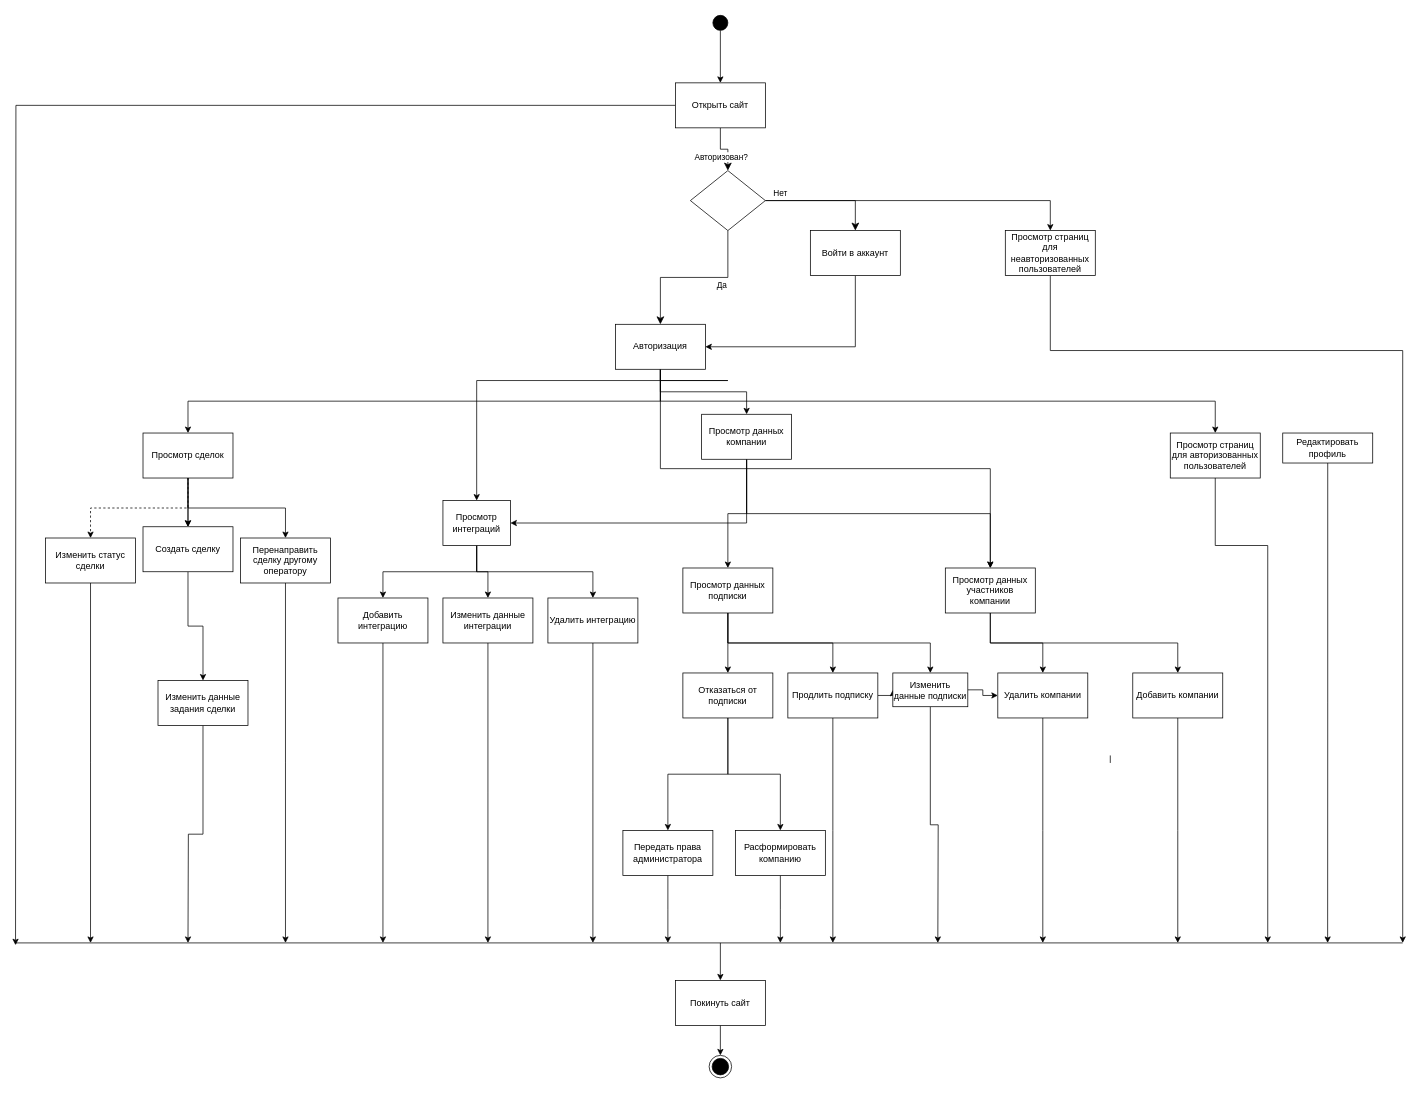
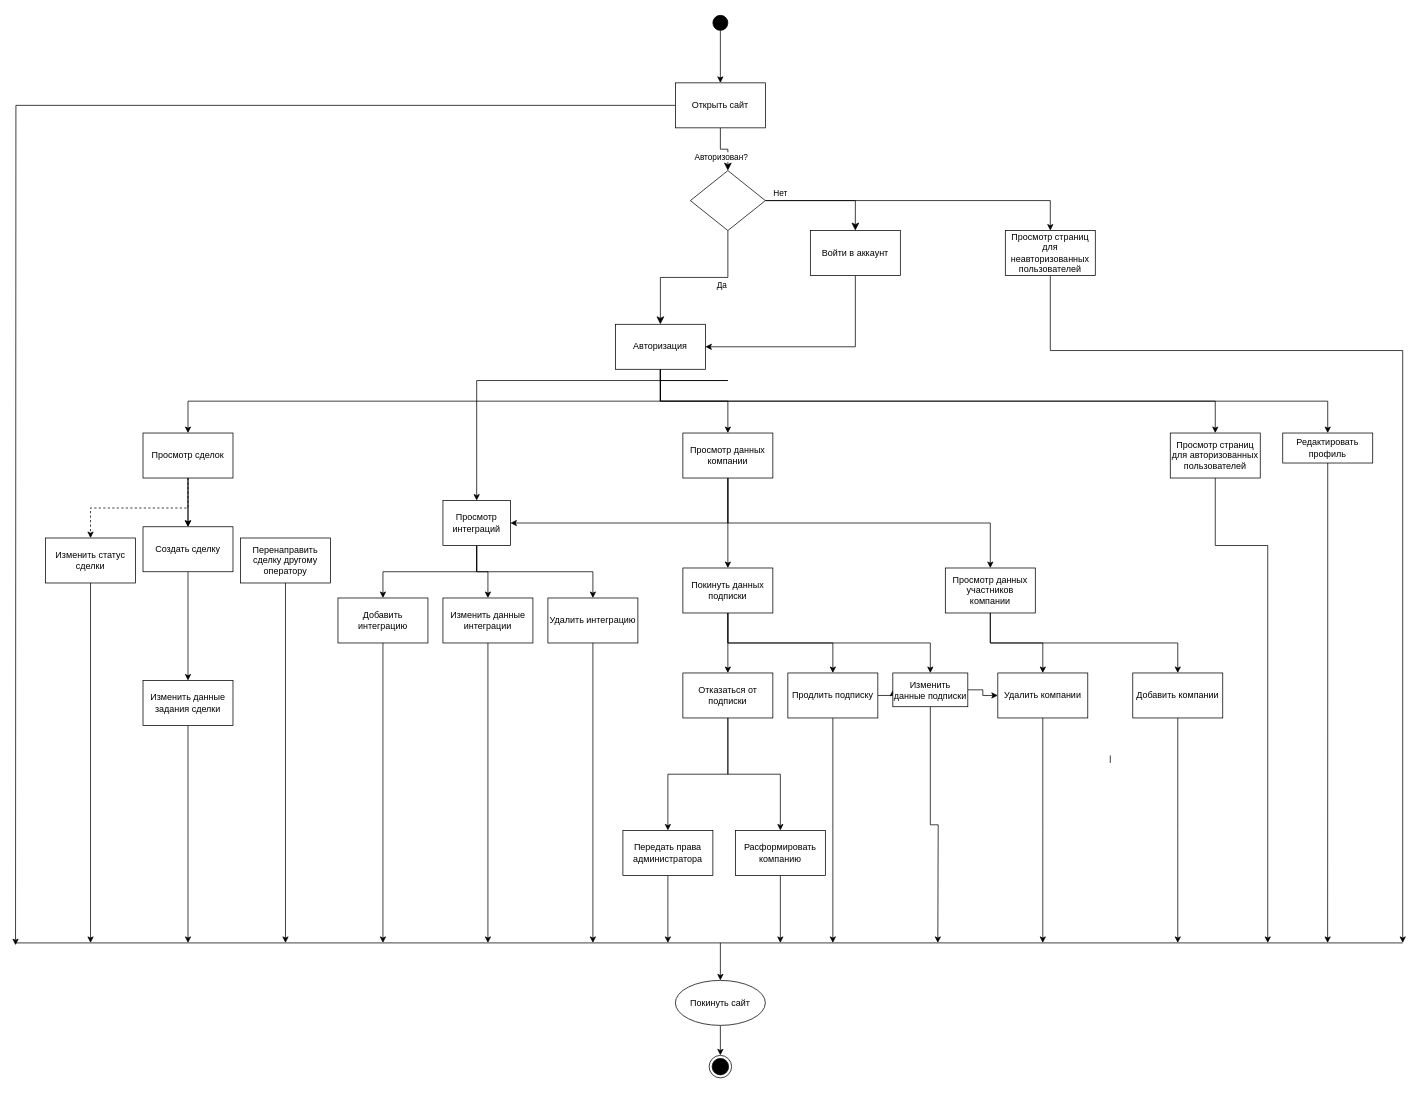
(747, 437) -> (728, 456)
(813, 469) -> (1328, 413)
(285, 519) -> none
(728, 591) -> (728, 591)
(203, 703) -> (188, 703)
(720, 1003) -> (720, 1003)
